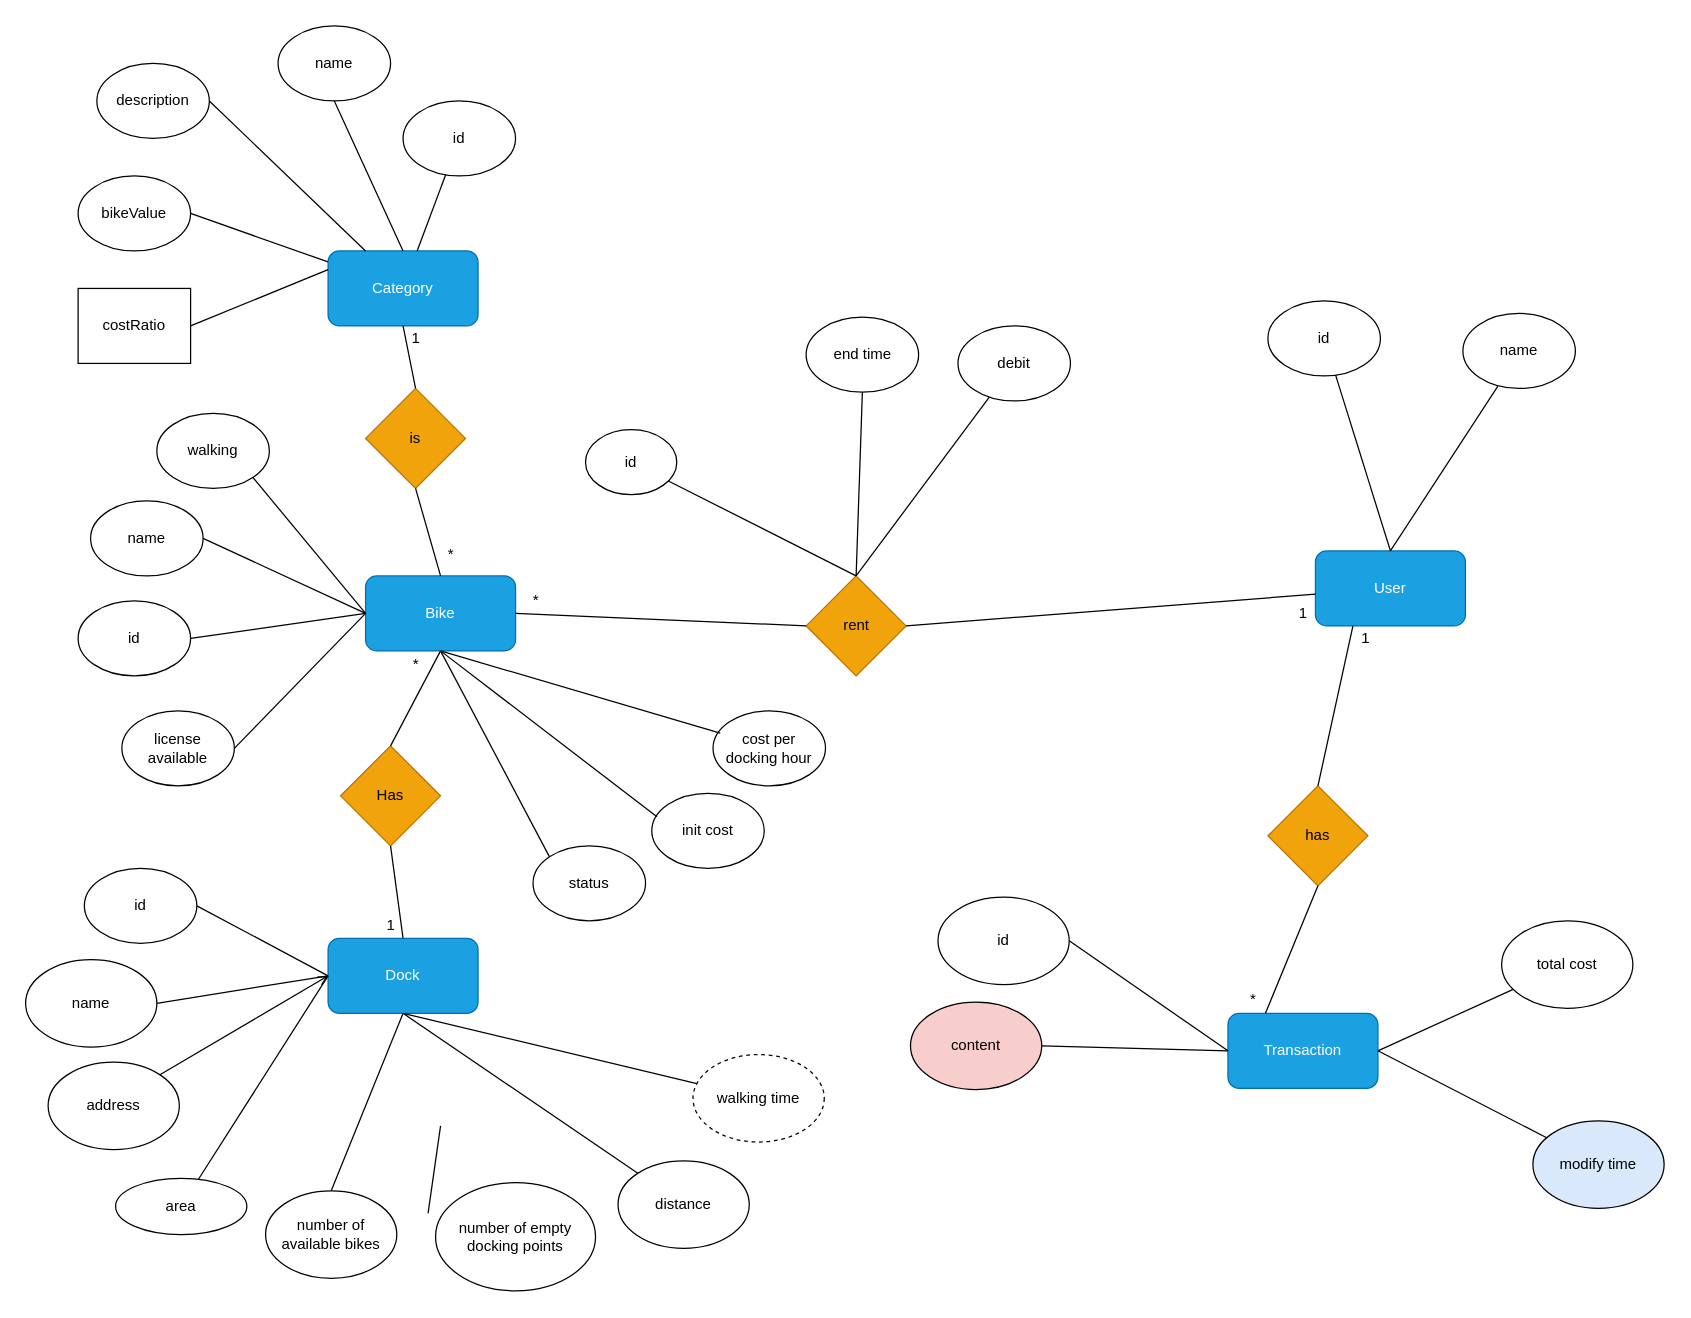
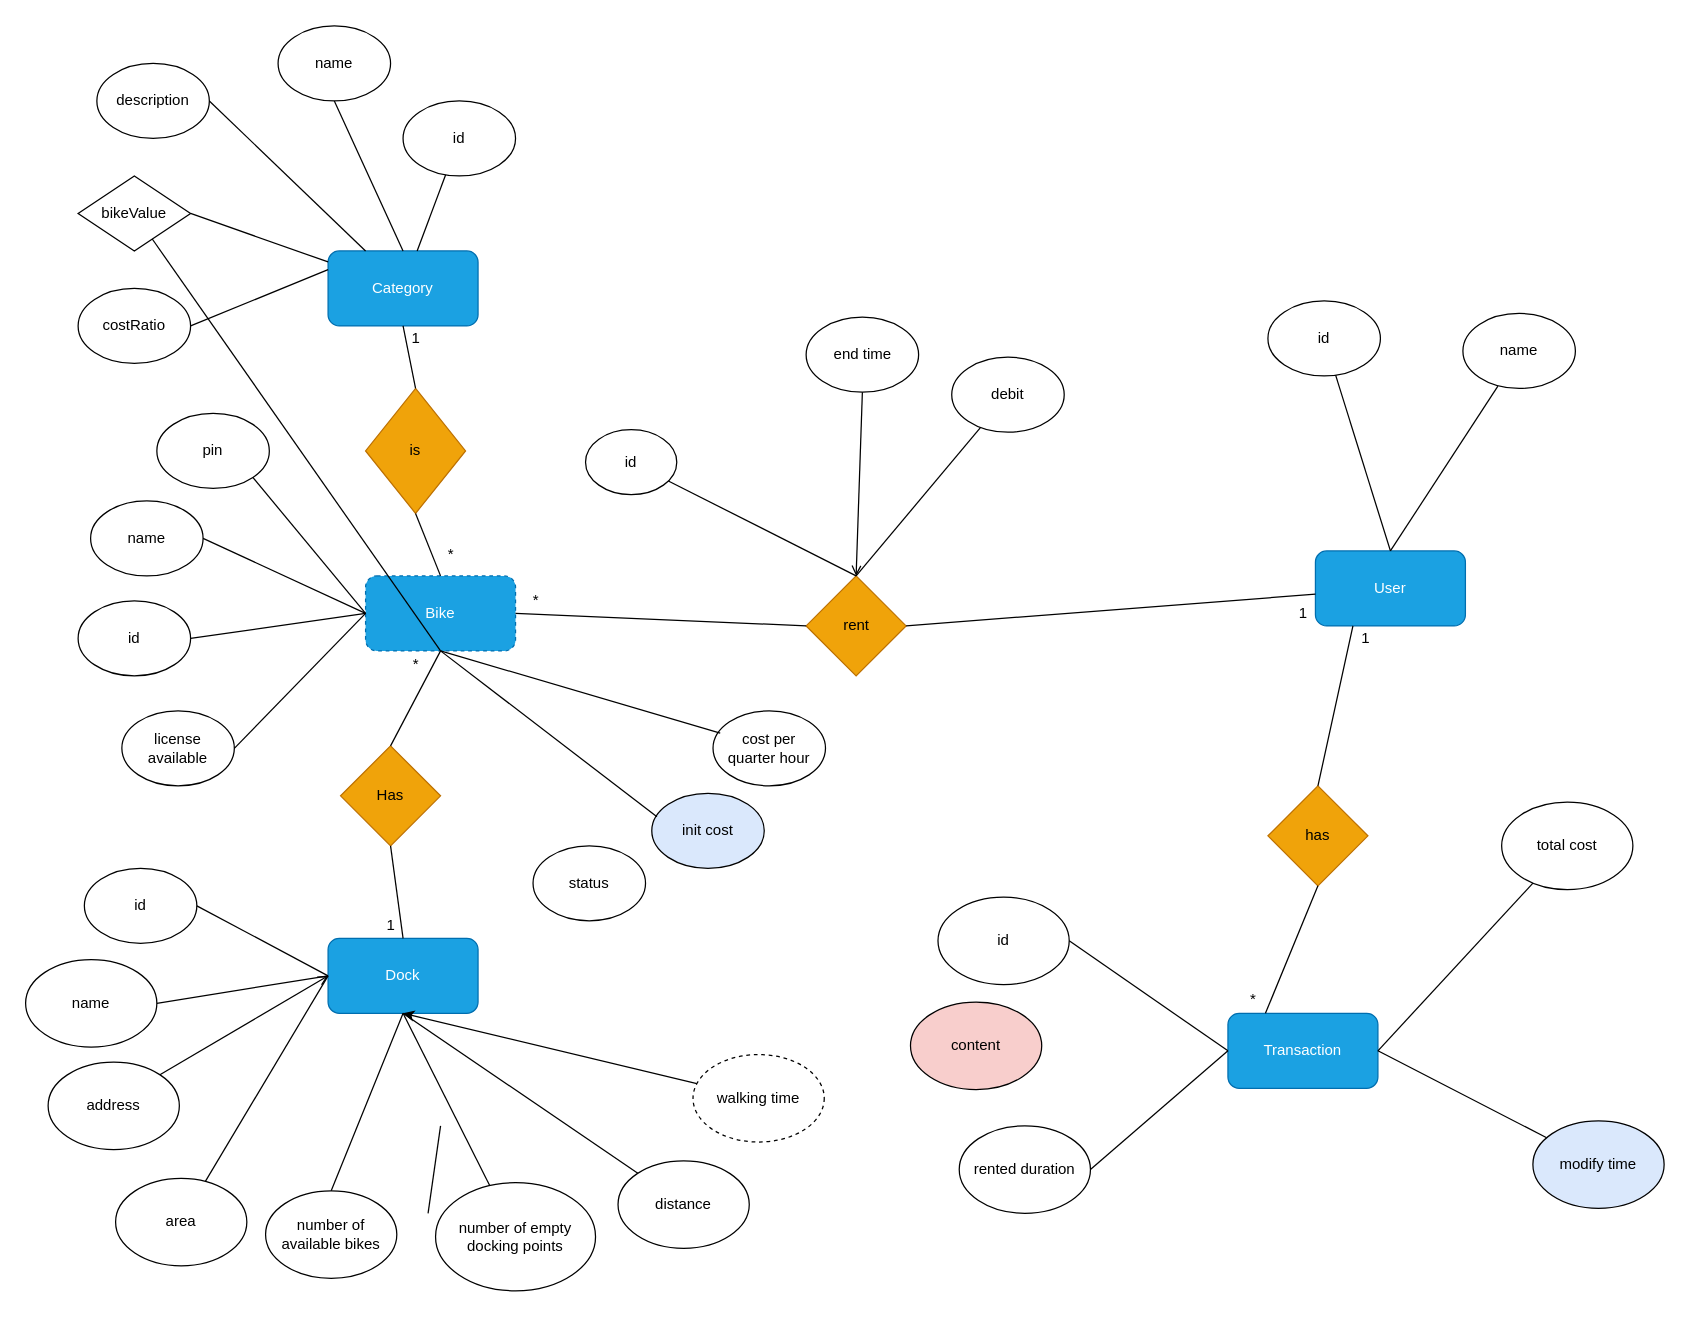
(134, 213) -> (134, 213)
(134, 326) -> (134, 326)
(1014, 363) -> (1008, 394)
(416, 438) -> (416, 451)
(213, 451) -> (213, 451)
(857, 568) -> (857, 568)
(441, 613) -> (441, 613)
(769, 748) -> (769, 748)
(496, 756) -> (296, 444)
(708, 831) -> (708, 831)
(1568, 964) -> (1568, 846)
(412, 1015) -> (412, 1015)
(1133, 1048) -> none
none -> (447, 1101)
none -> (1159, 1110)
none -> (1025, 1169)
(181, 1206) -> (181, 1222)
